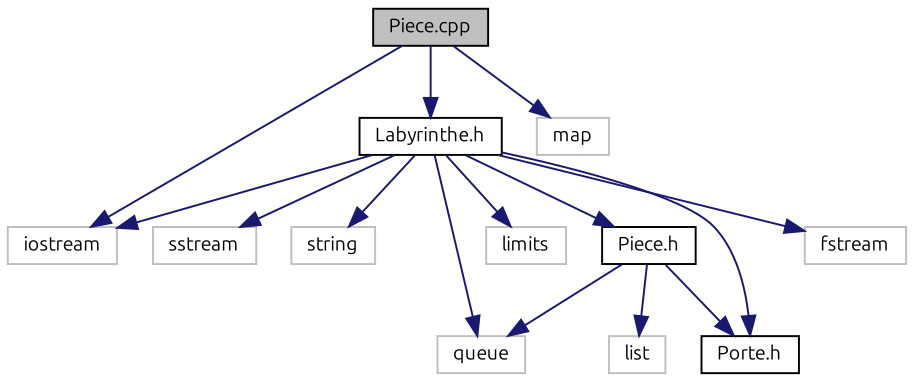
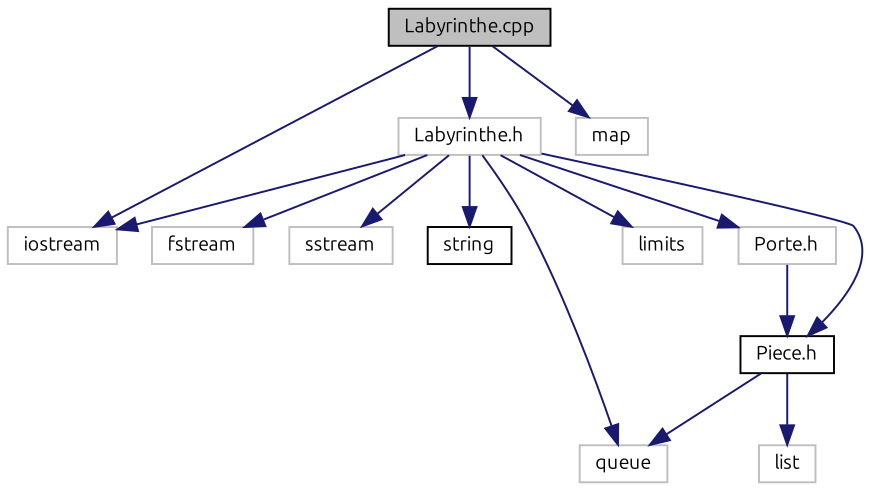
(431, 27) -> (470, 27)
(431, 136) -> (470, 136)
(333, 246) -> (470, 246)
(693, 293) -> (787, 290)
(750, 355) -> (787, 246)
